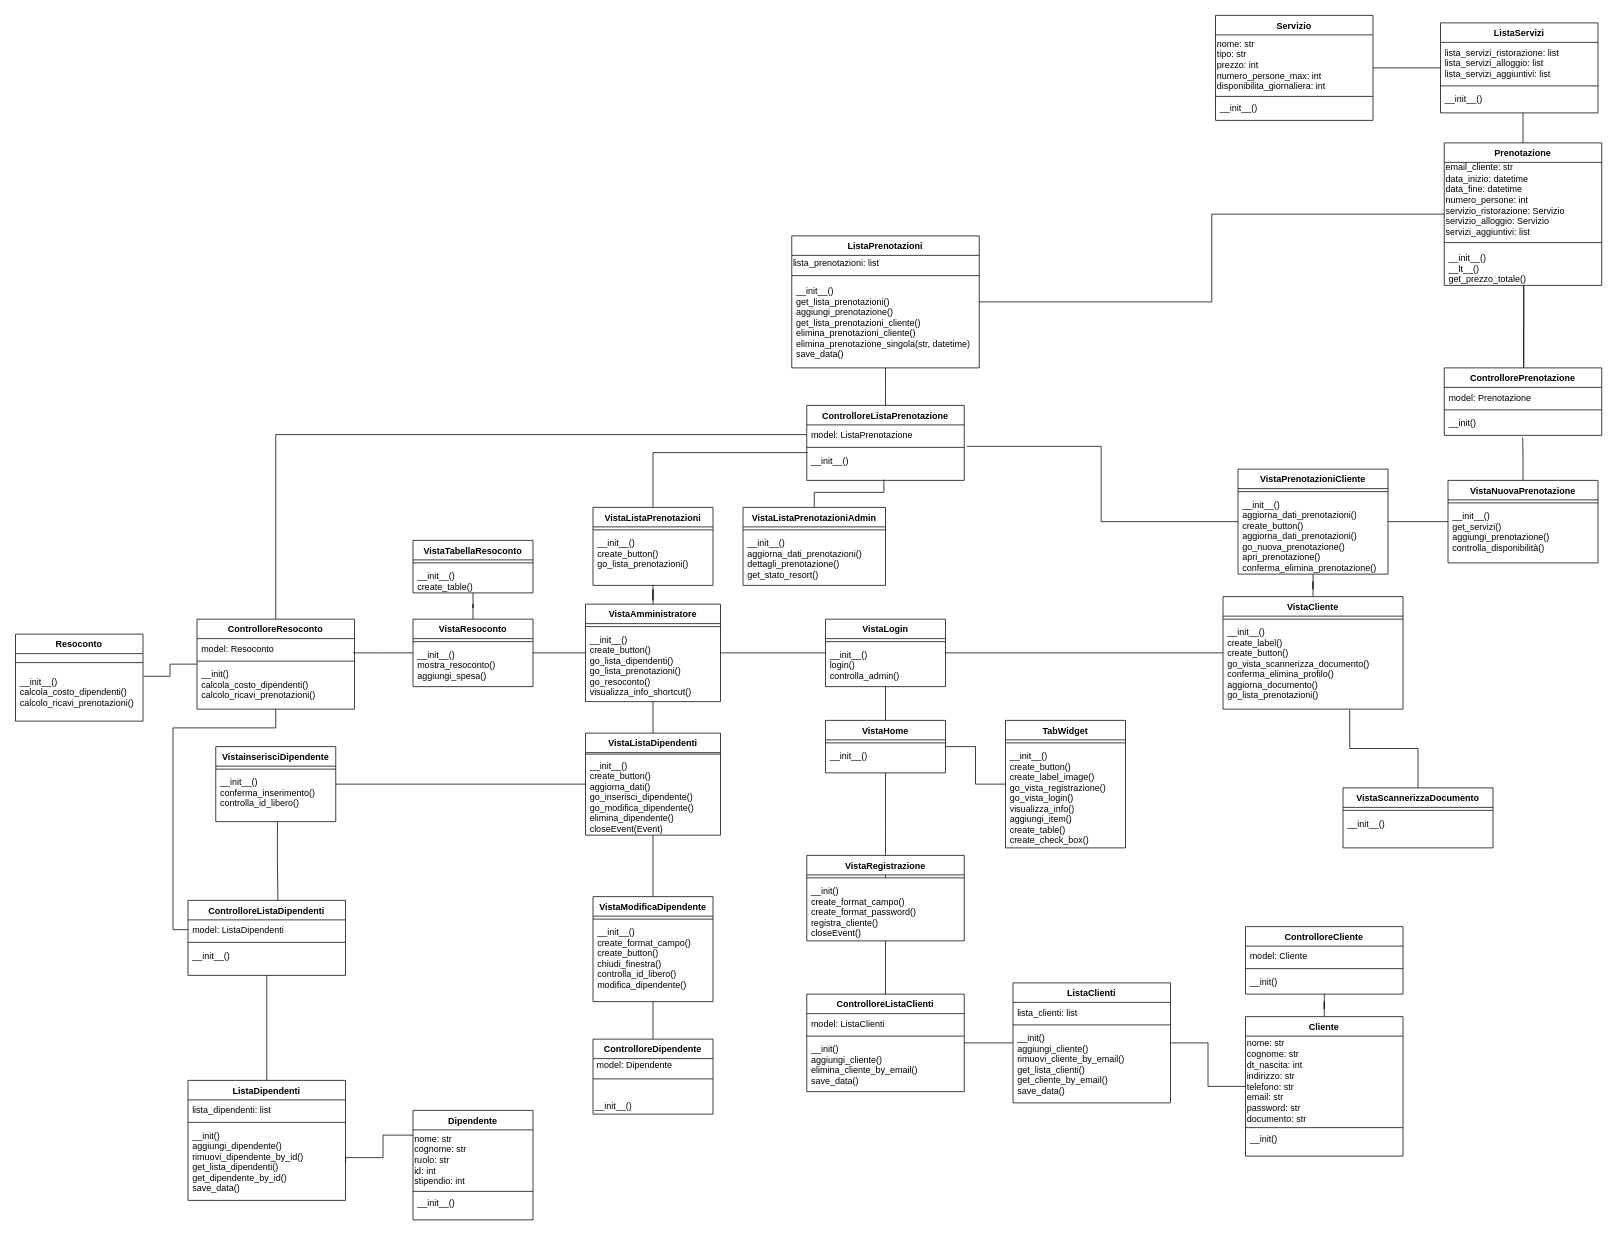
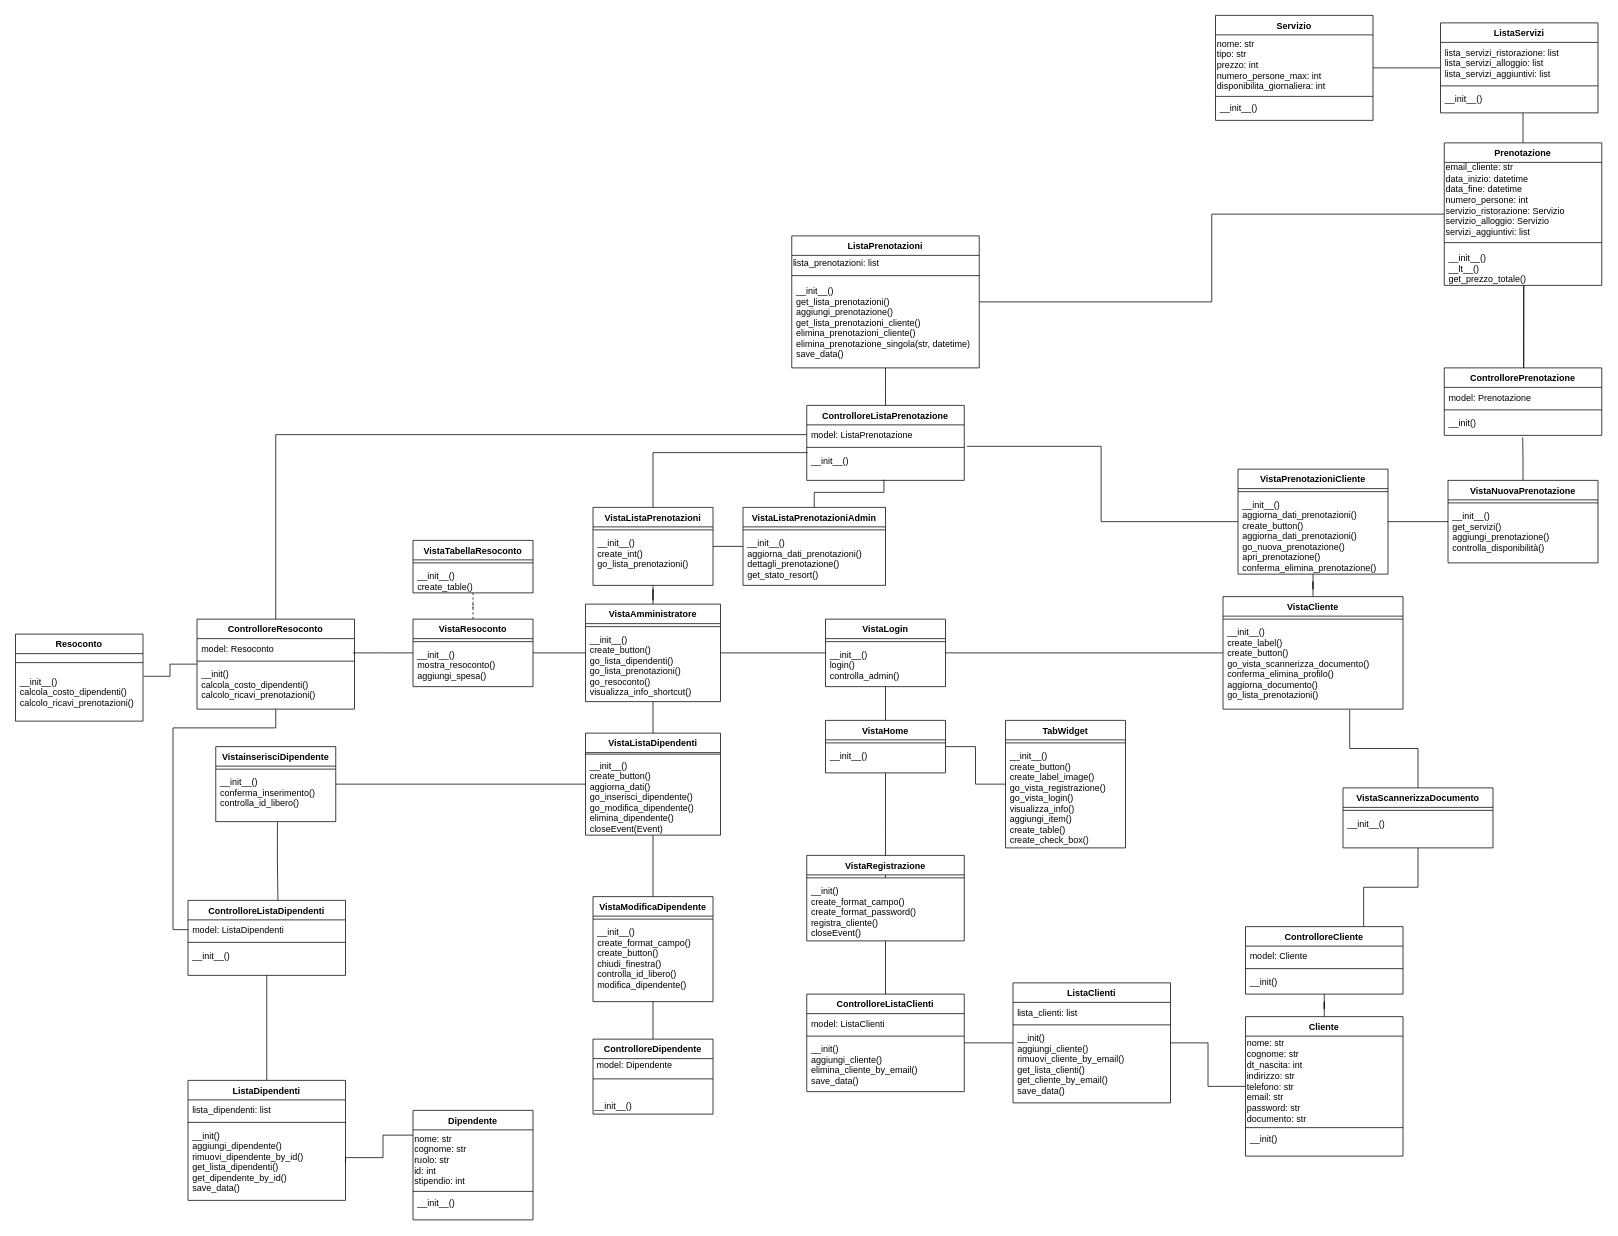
(620, 543) -> (620, 543)
none -> (727, 546)
(473, 605) -> (473, 605)
none -> (1391, 887)
